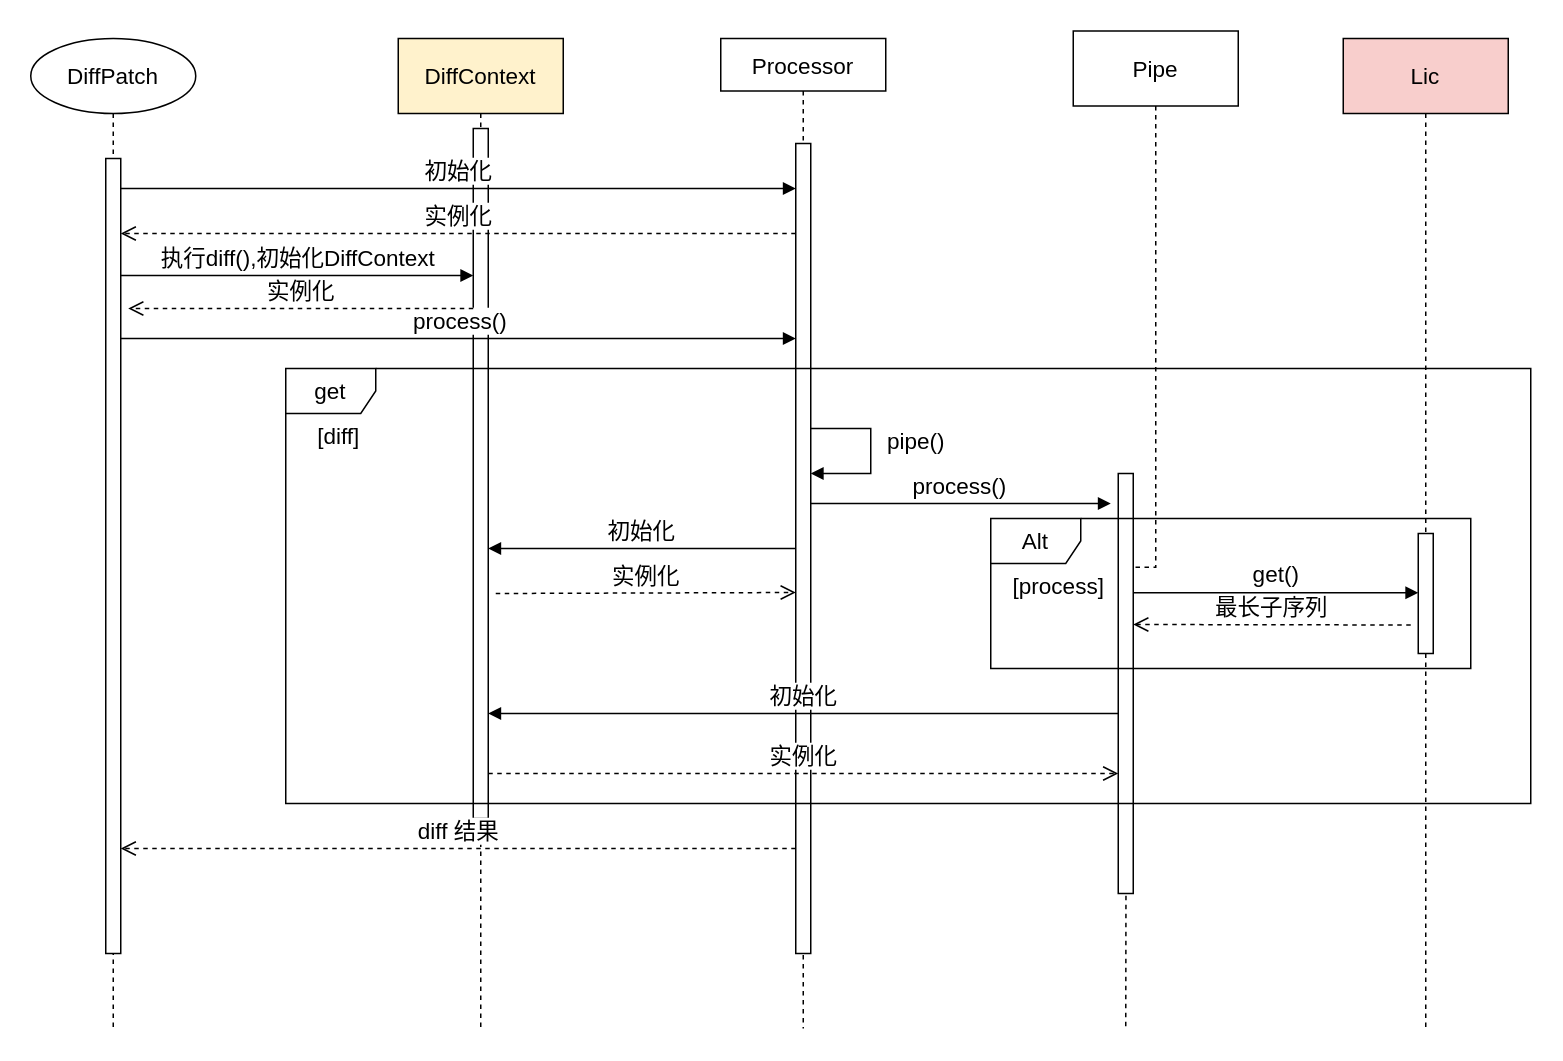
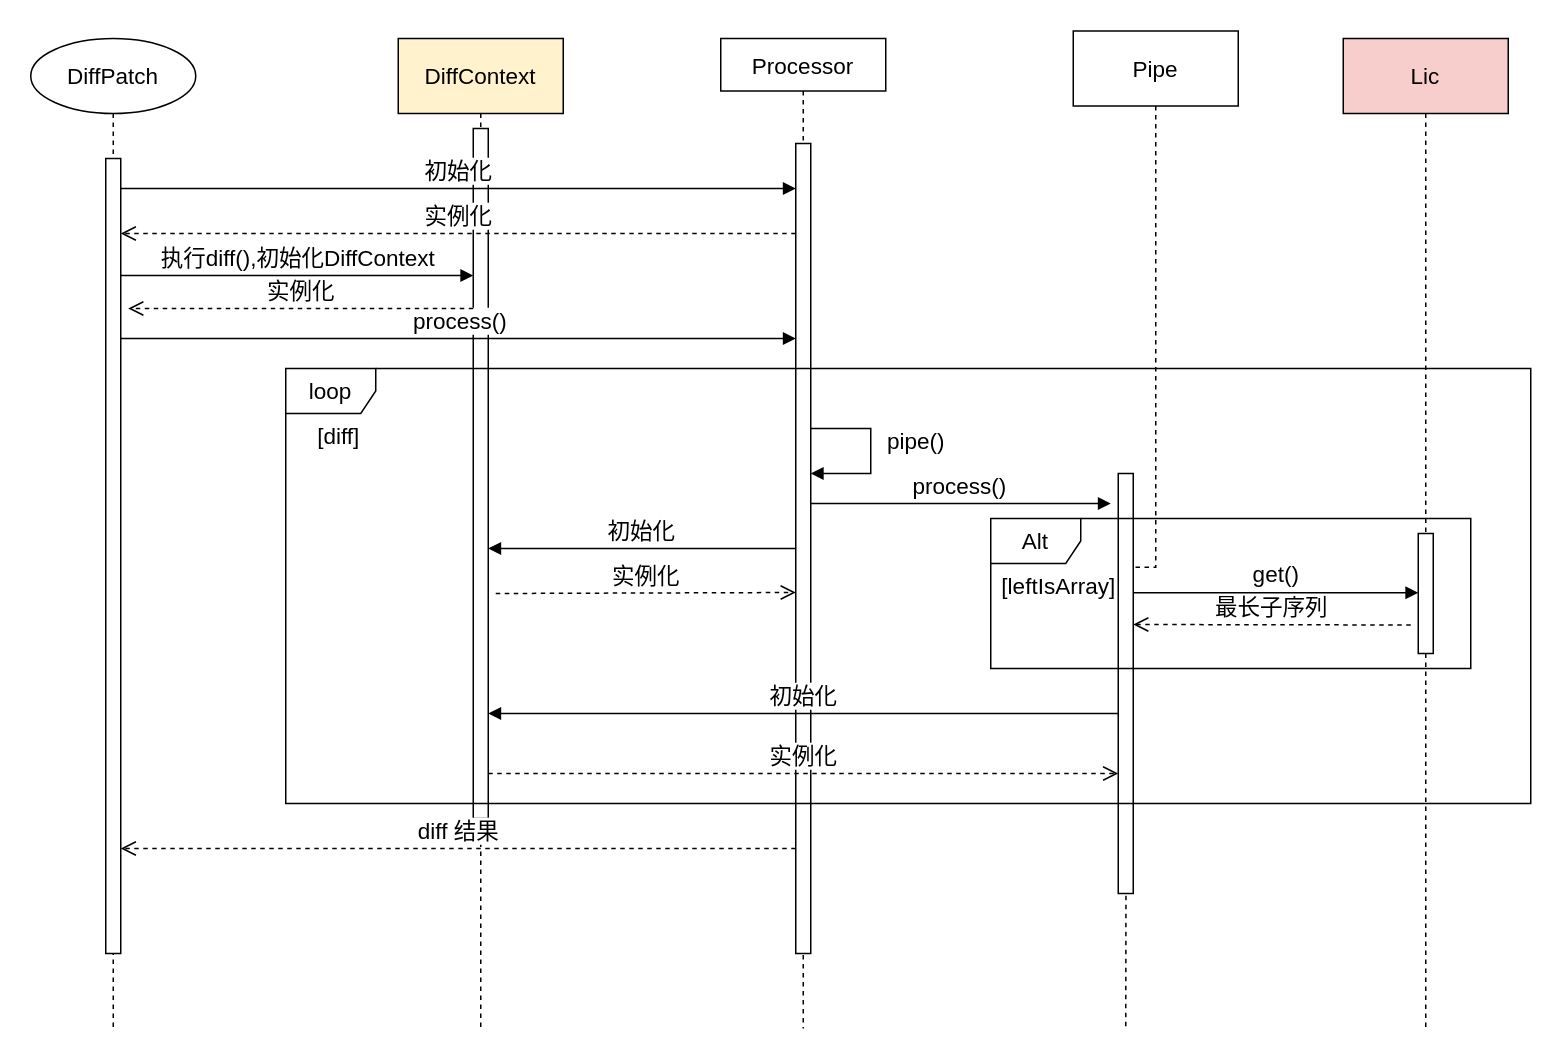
(331, 391) -> (331, 391)
(1059, 586) -> (1059, 586)
